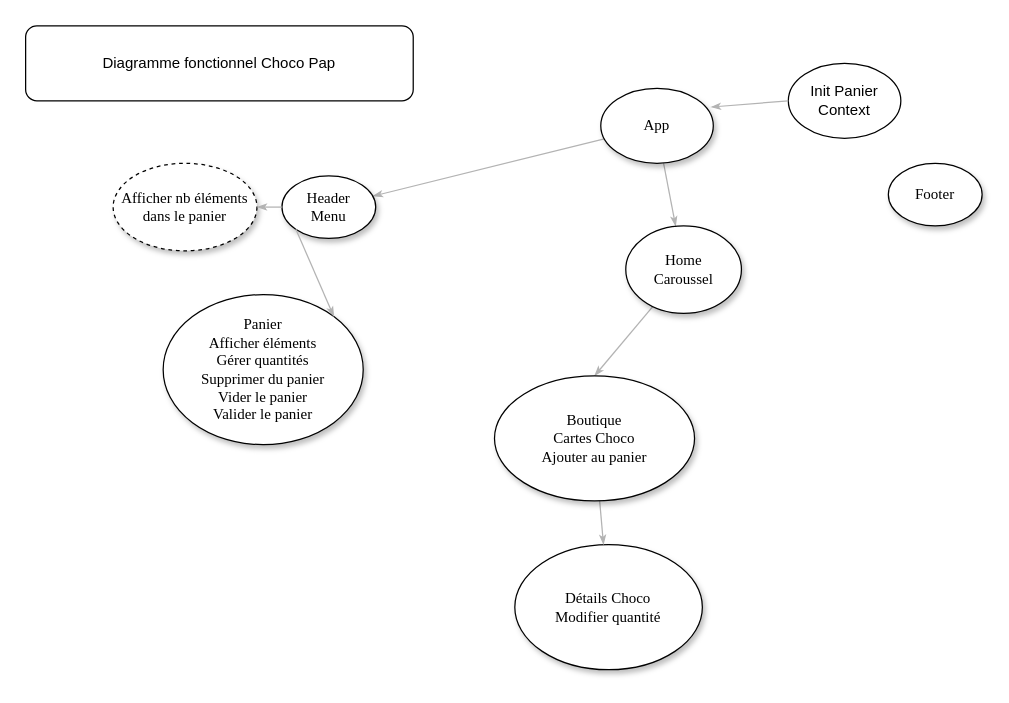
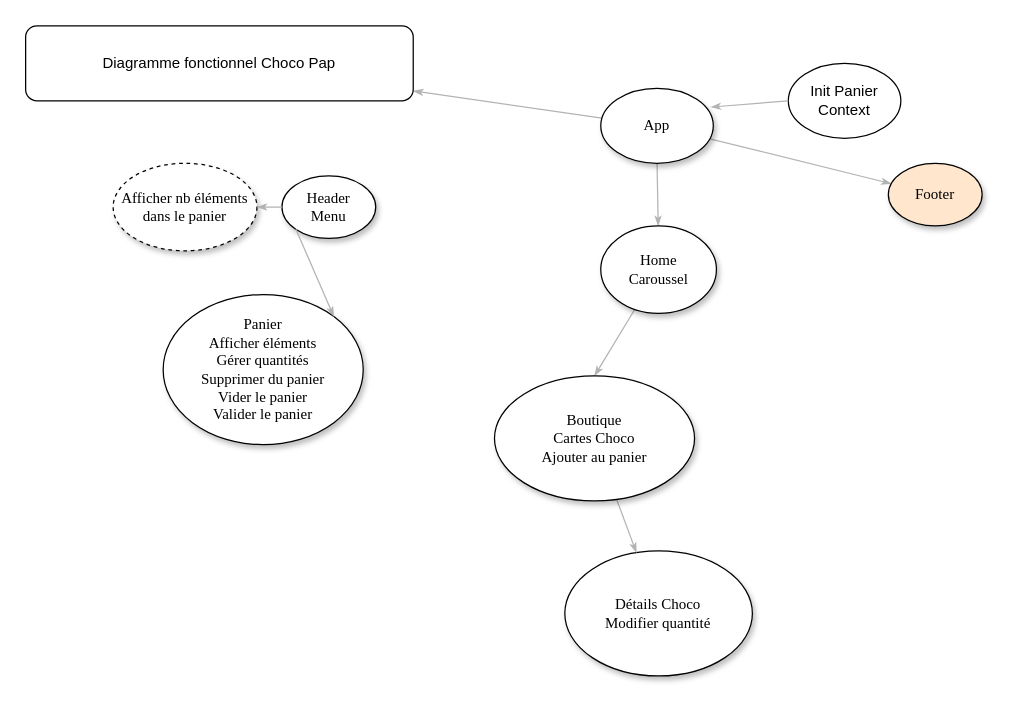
none -> (796, 160)
(492, 166) -> (511, 105)
(935, 194) -> (935, 194)
(683, 269) -> (658, 269)
(608, 607) -> (658, 613)
